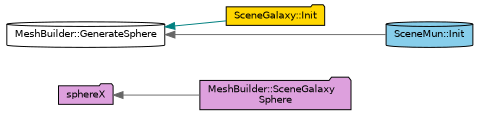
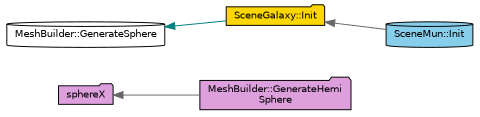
(280, 35) -> (360, 26)
(275, 95) -> (275, 95)
